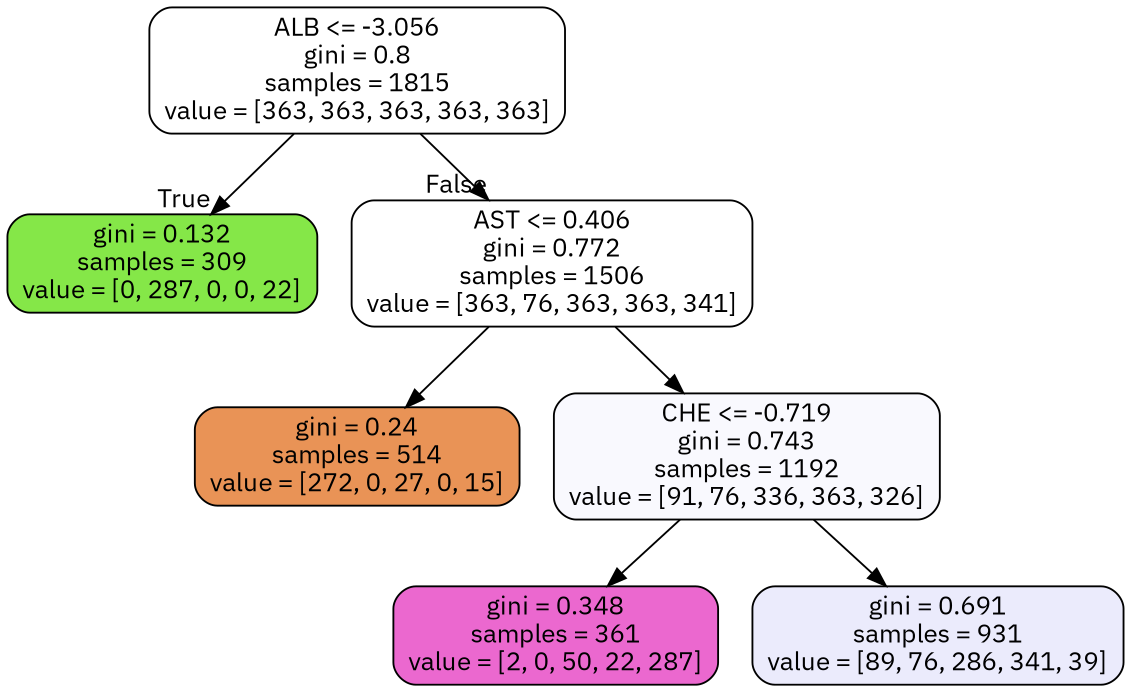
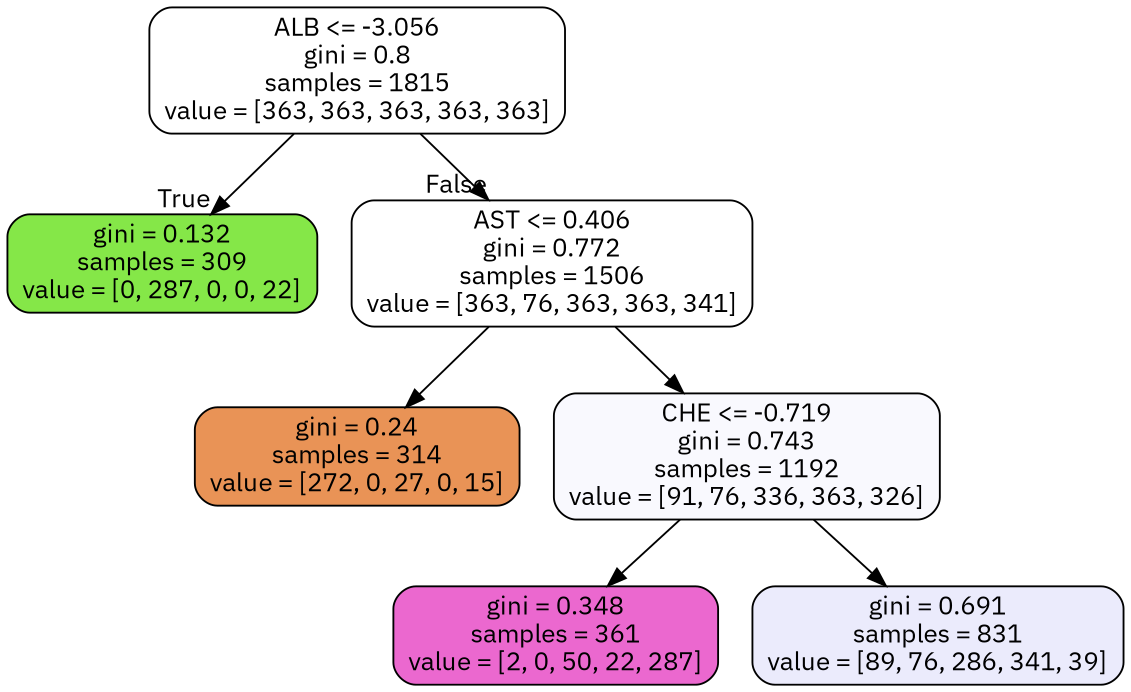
(357, 456) -> (357, 456)
(938, 636) -> (938, 636)
